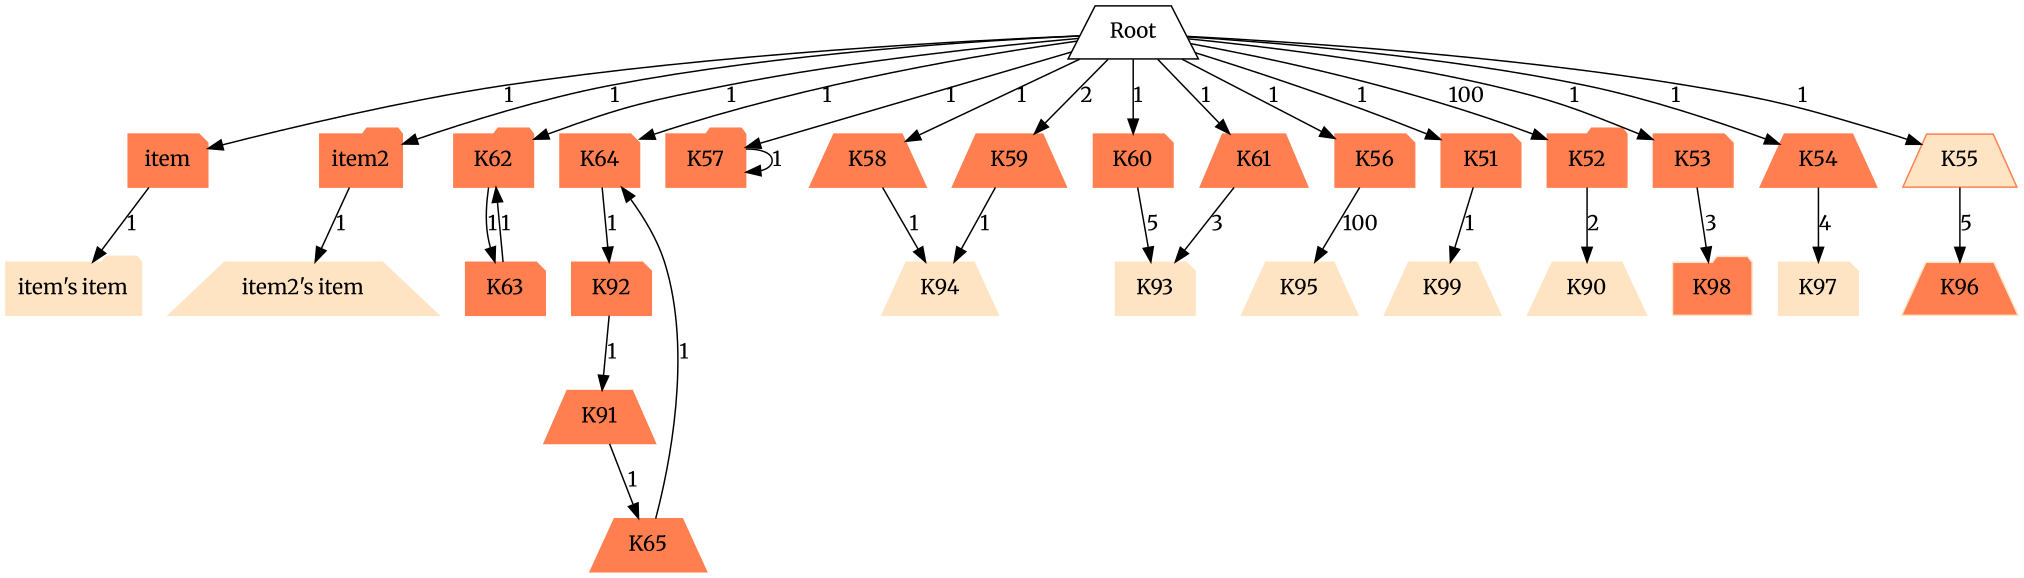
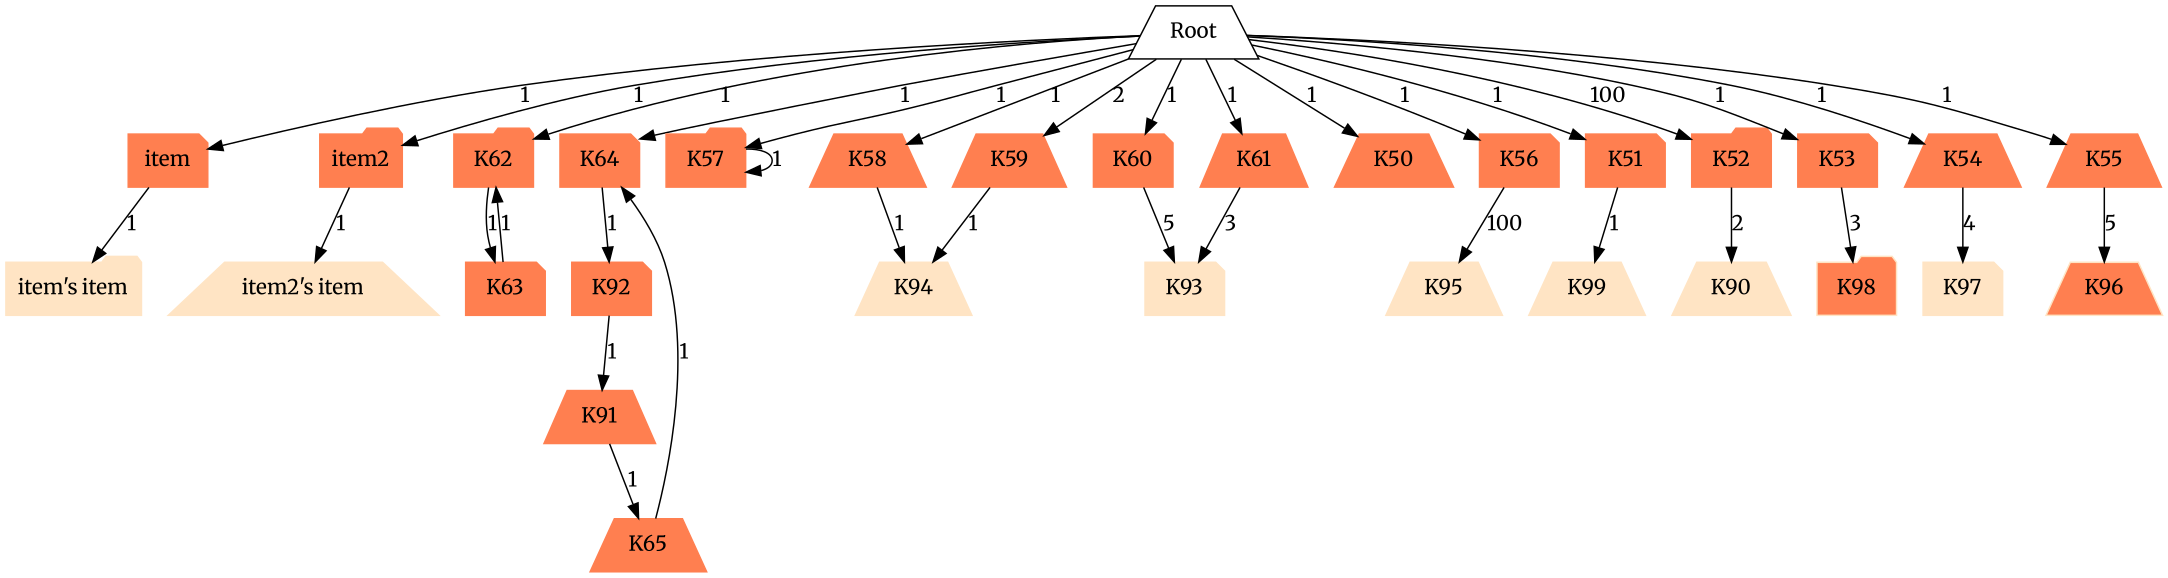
none -> (1394, 161)
(1960, 161) -> (2104, 161)
